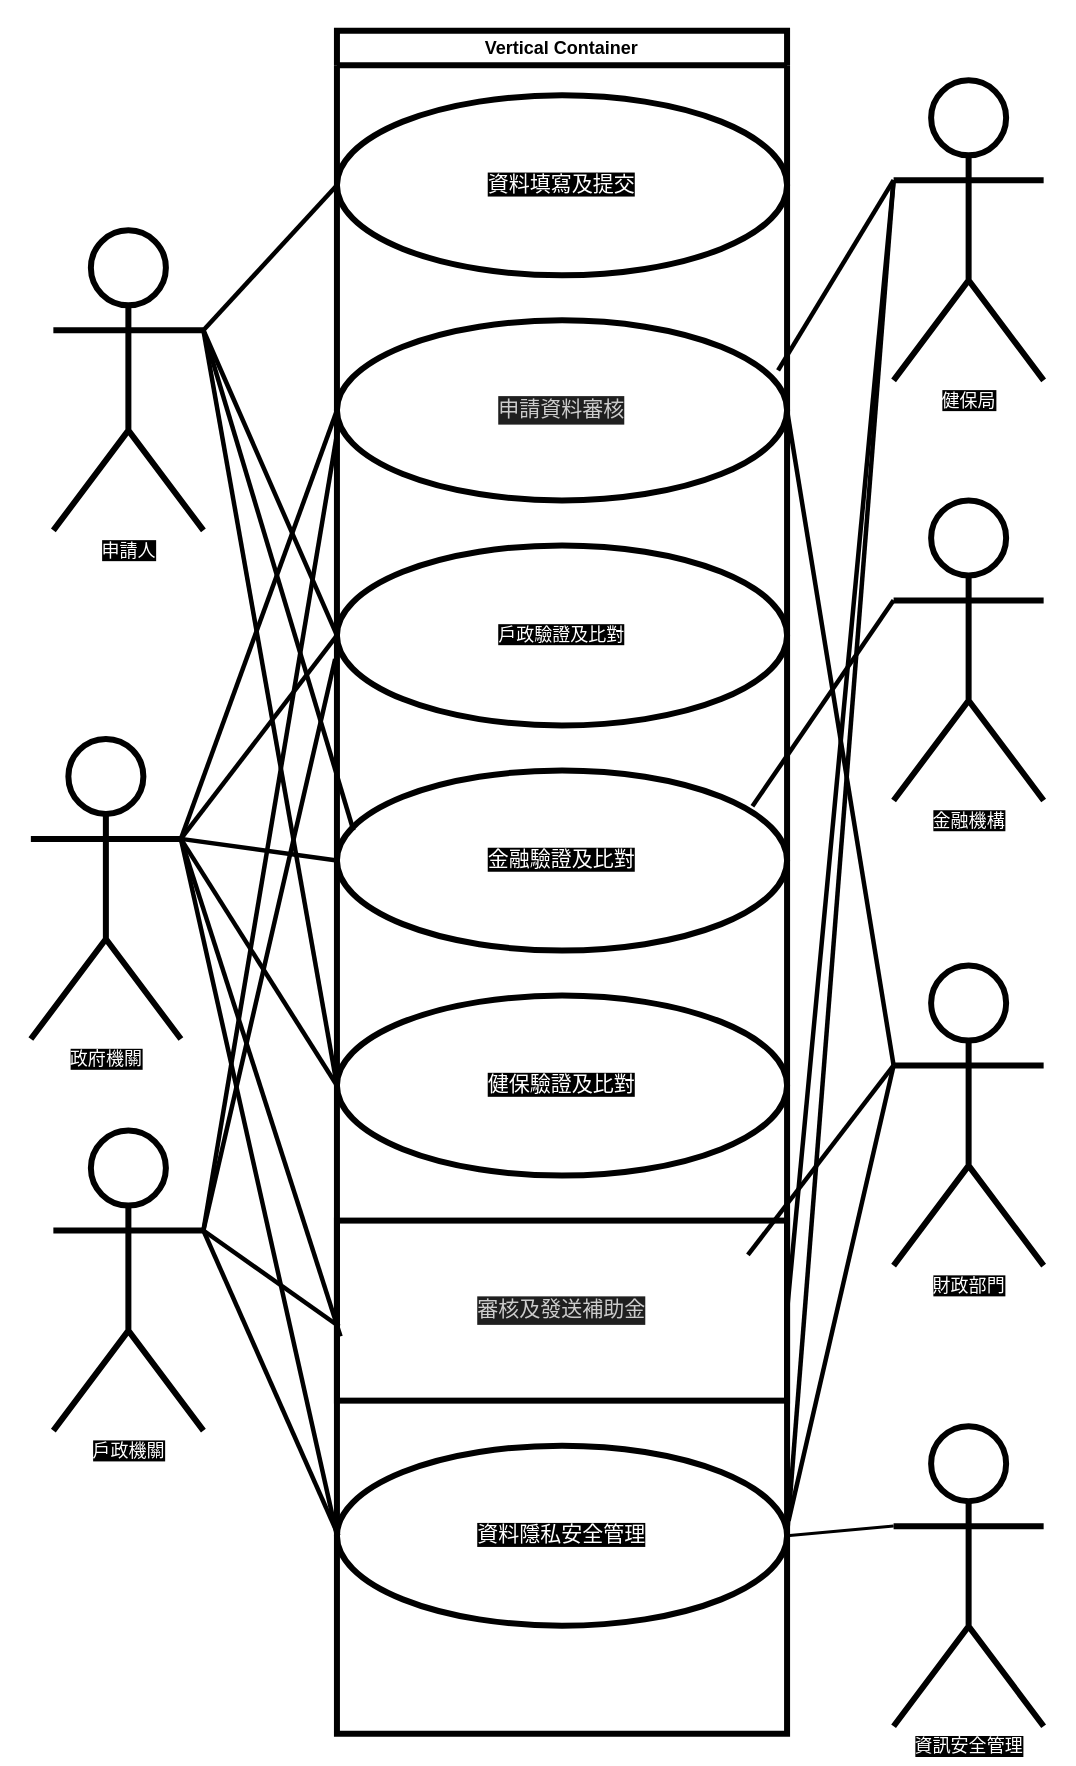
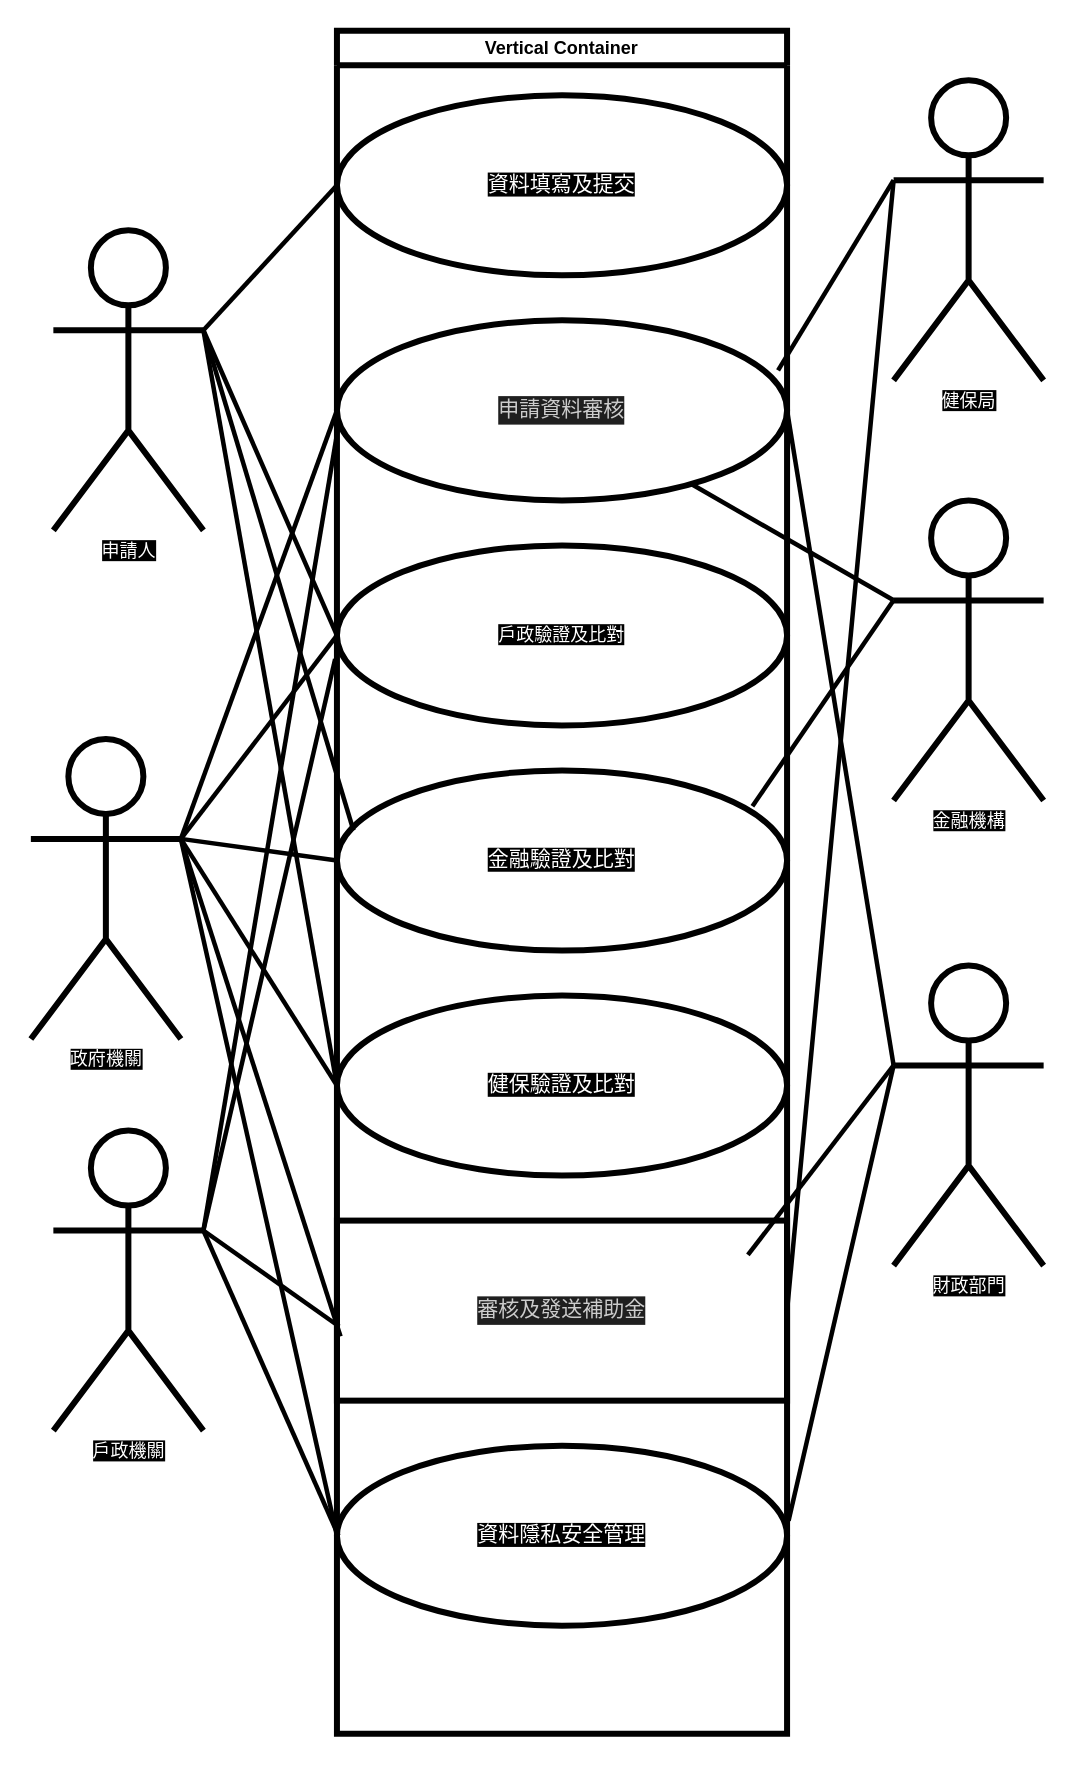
none -> (791, 541)
(831, 975) -> none
(841, 1530) -> none
(968, 1576) -> none
